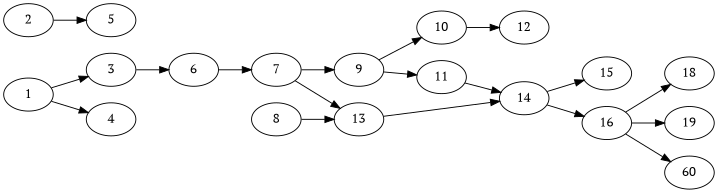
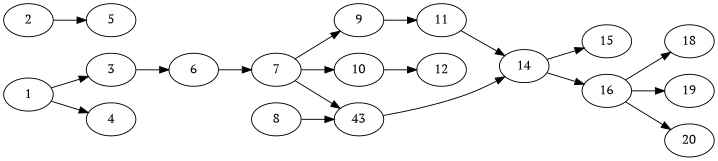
(396, 51) -> (313, 70)
(359, 119) -> (359, 119)
(689, 173) -> (689, 140)
